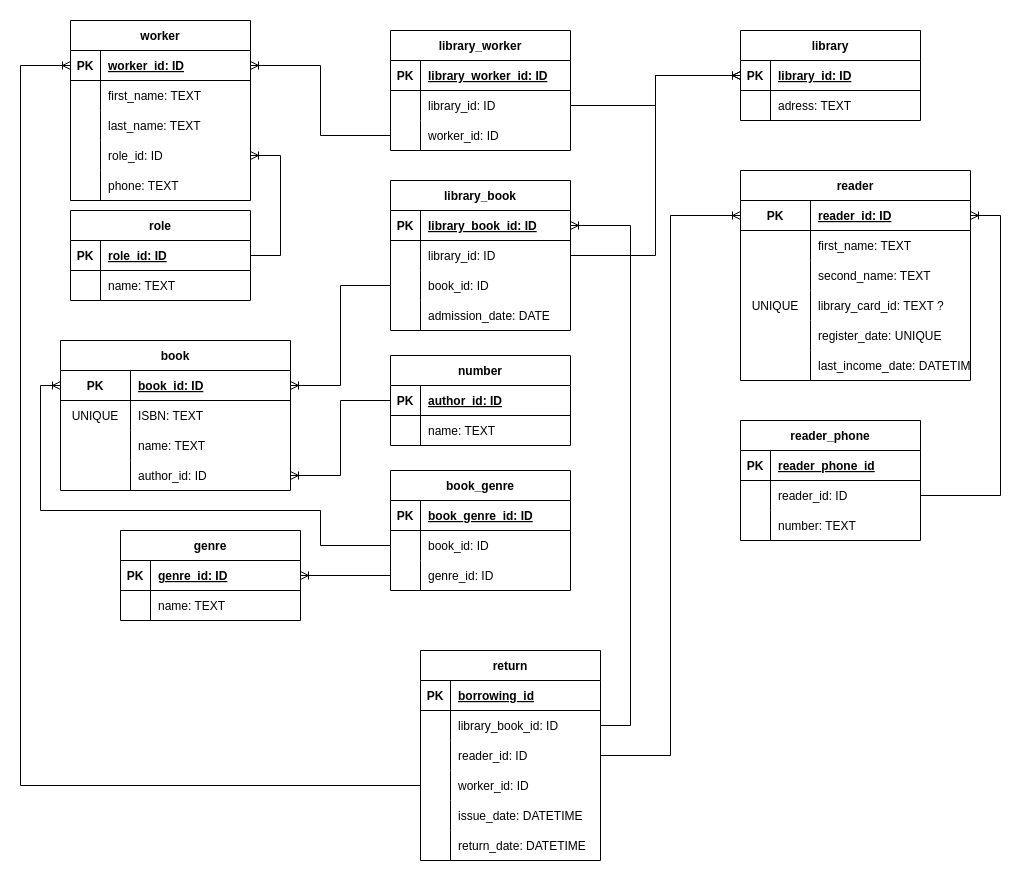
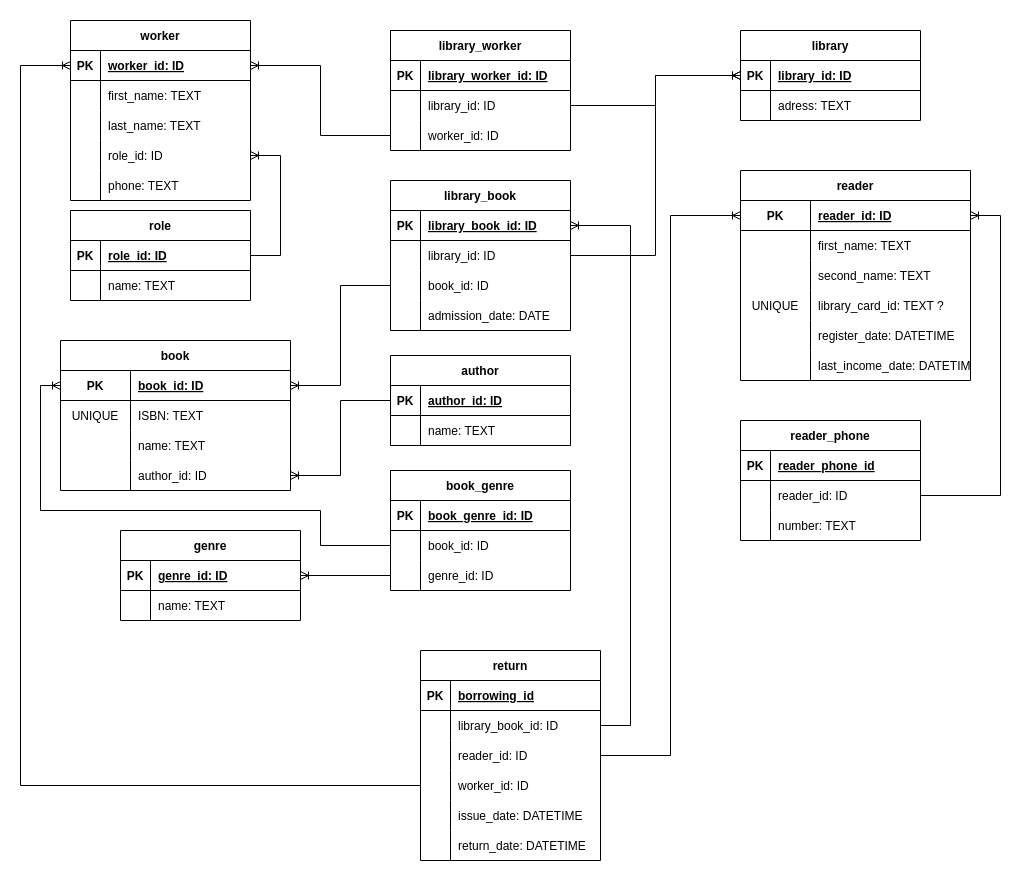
(884, 336) -> (891, 336)
(480, 371) -> (480, 371)
